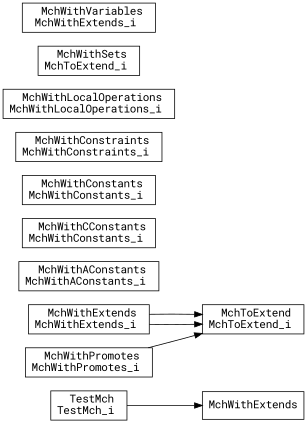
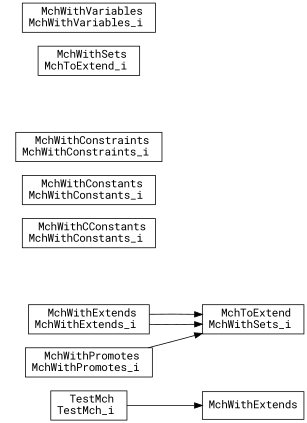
(89, 18) -> (89, 18)
(89, 104) -> none
(89, 276) -> none
(253, 319) -> (253, 319)
